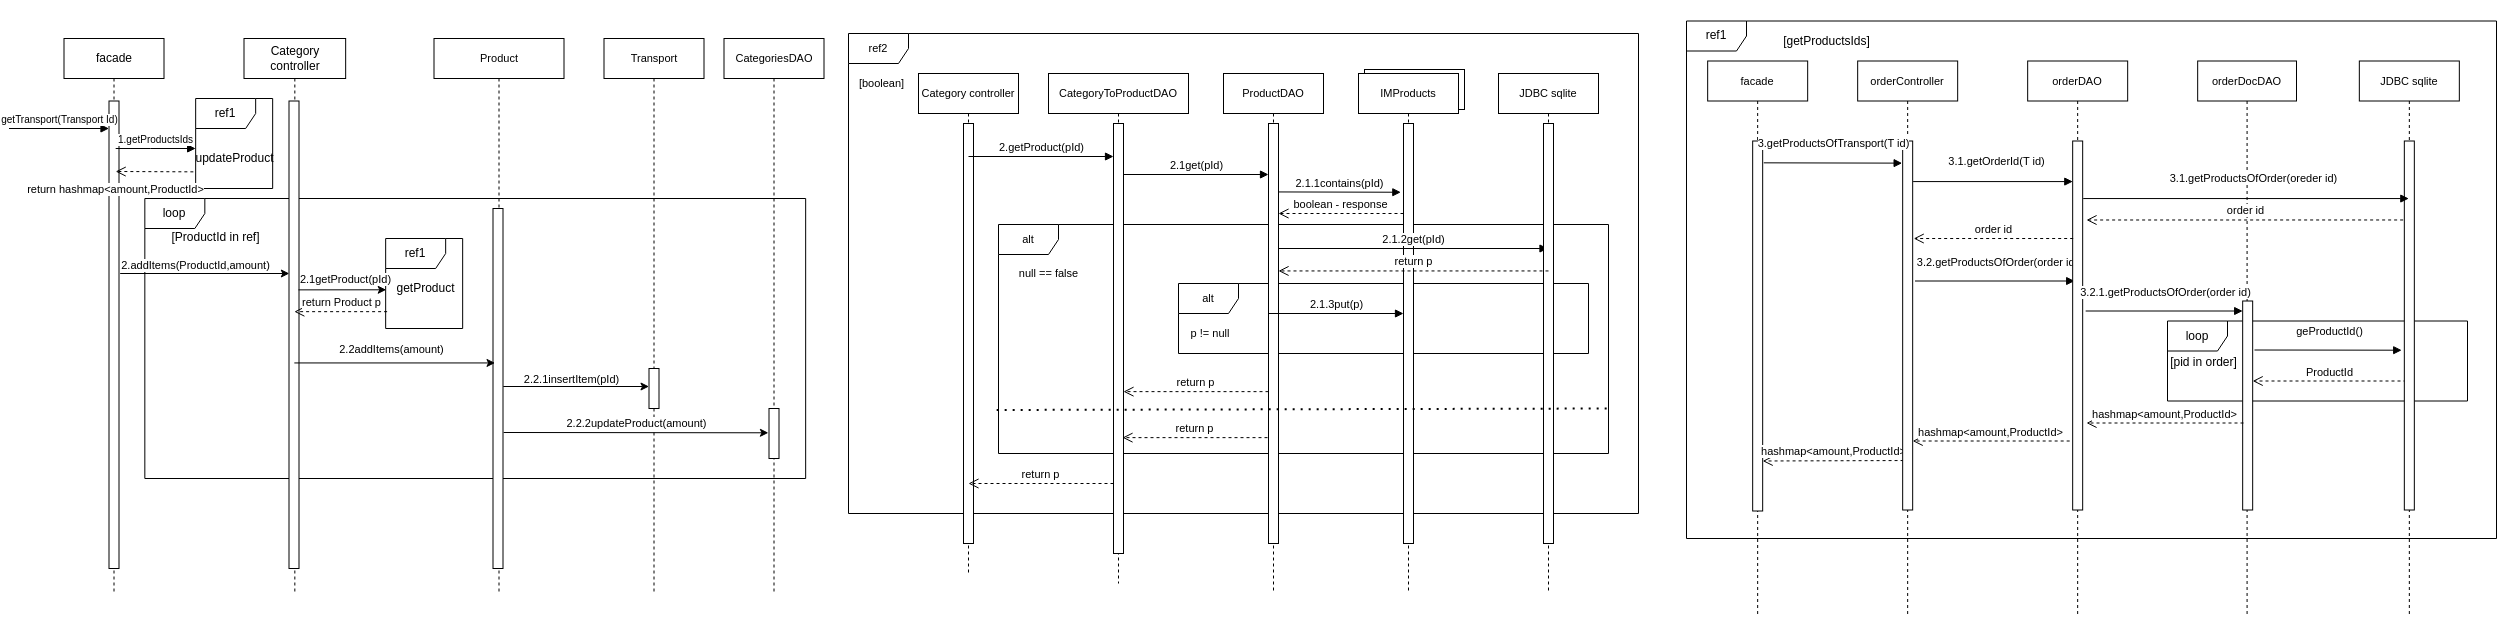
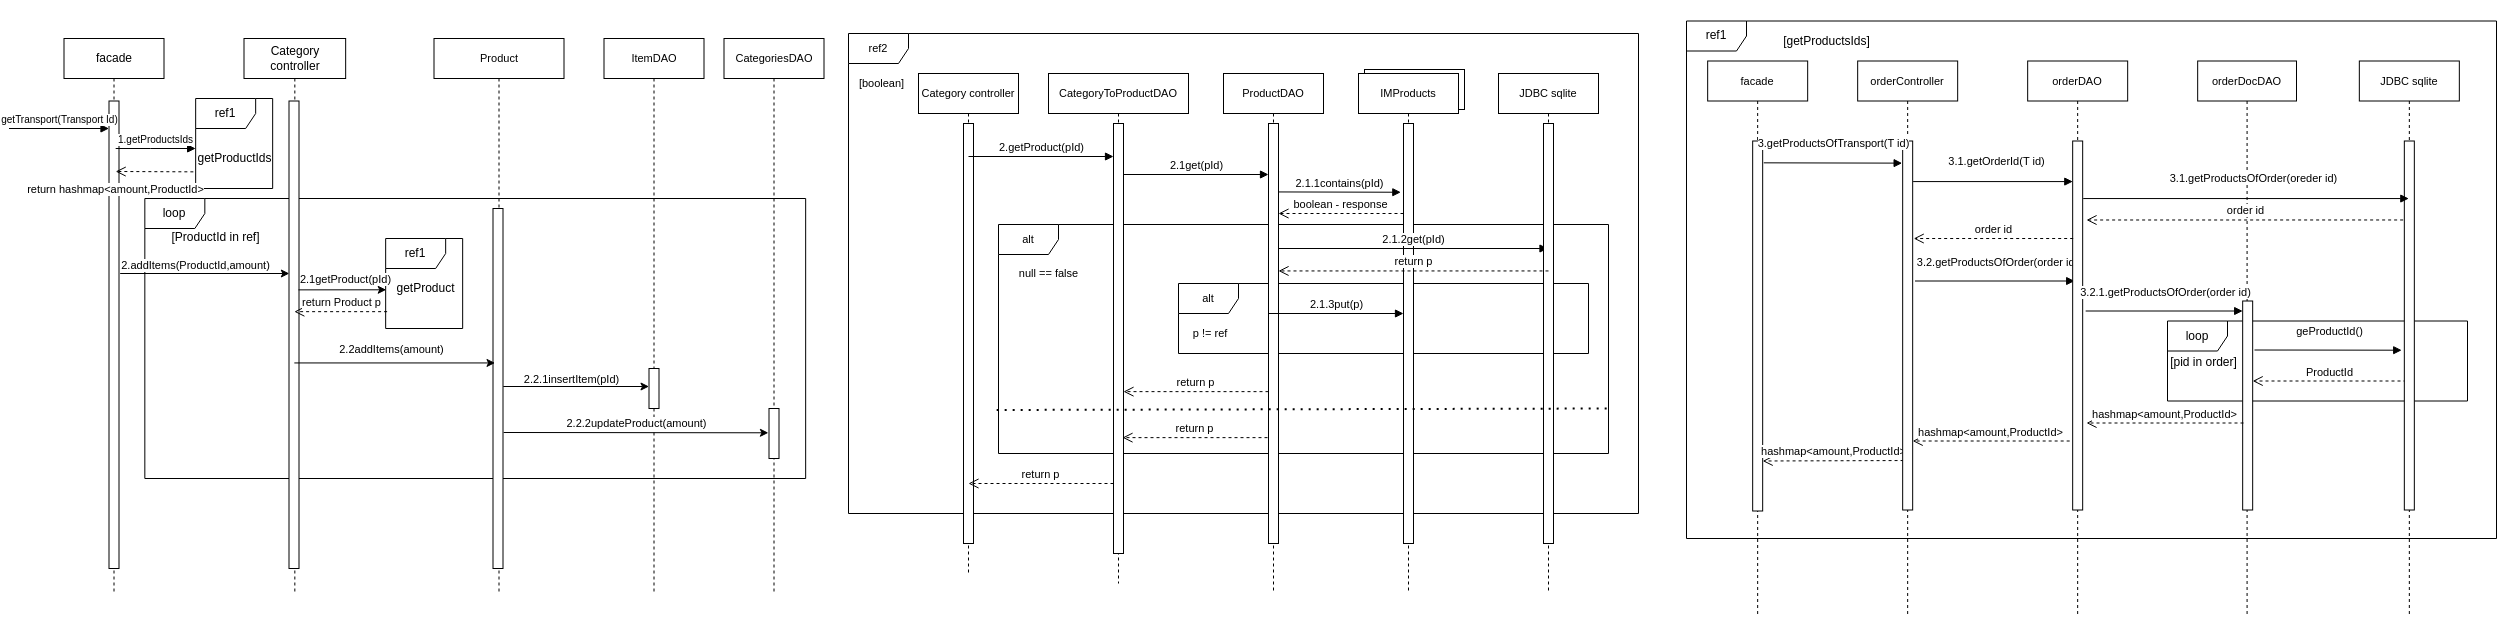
(655, 59) -> (655, 59)
(235, 159) -> (235, 159)
(1209, 334) -> (1209, 334)
